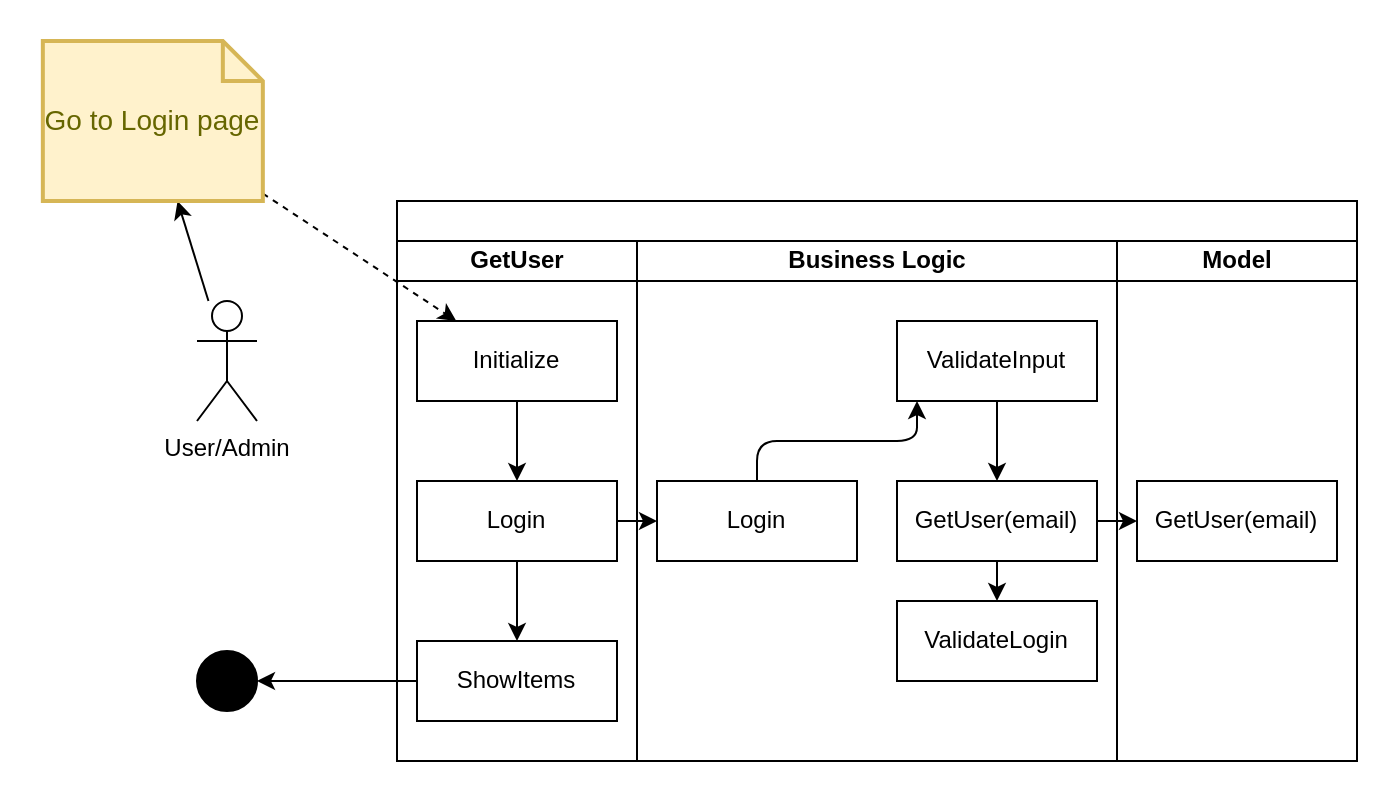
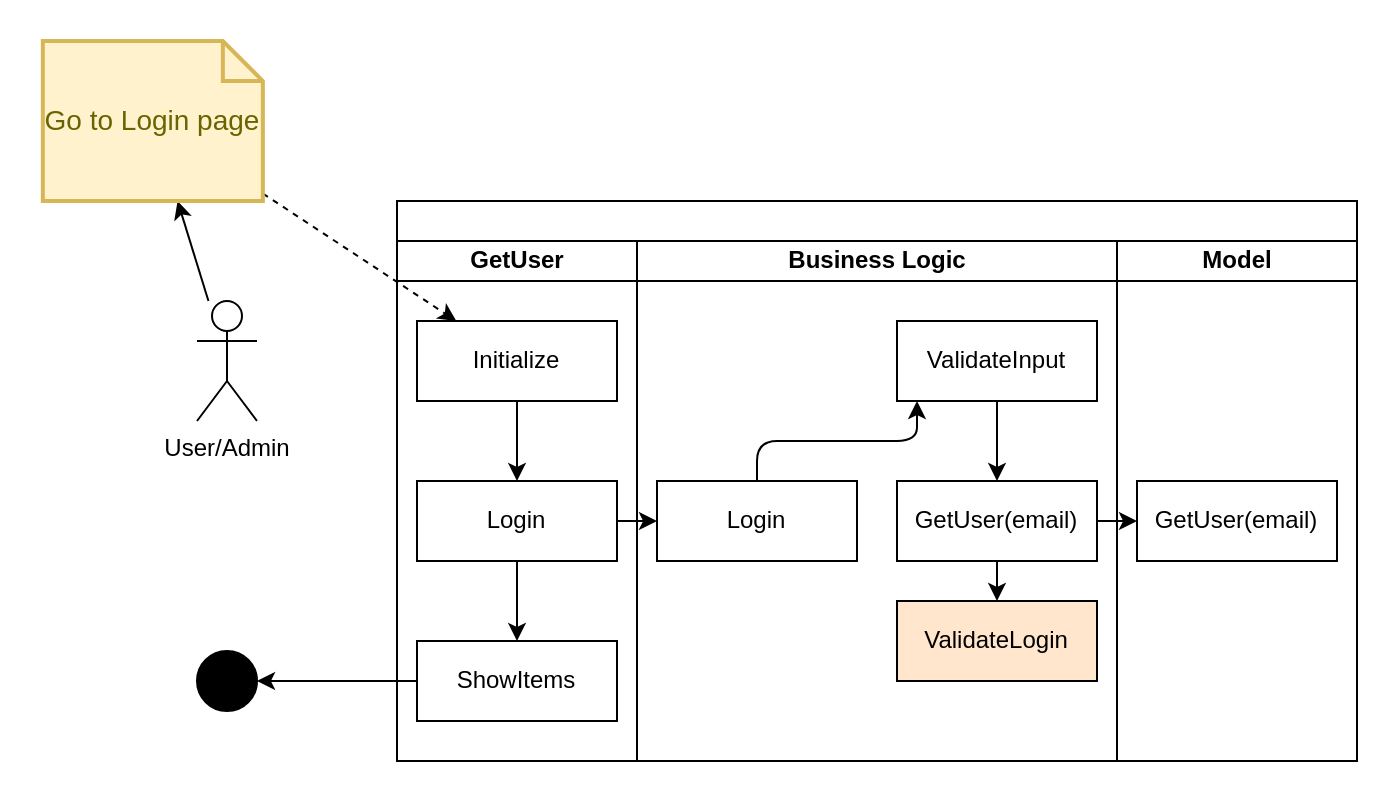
(997, 641) -> (997, 641)
